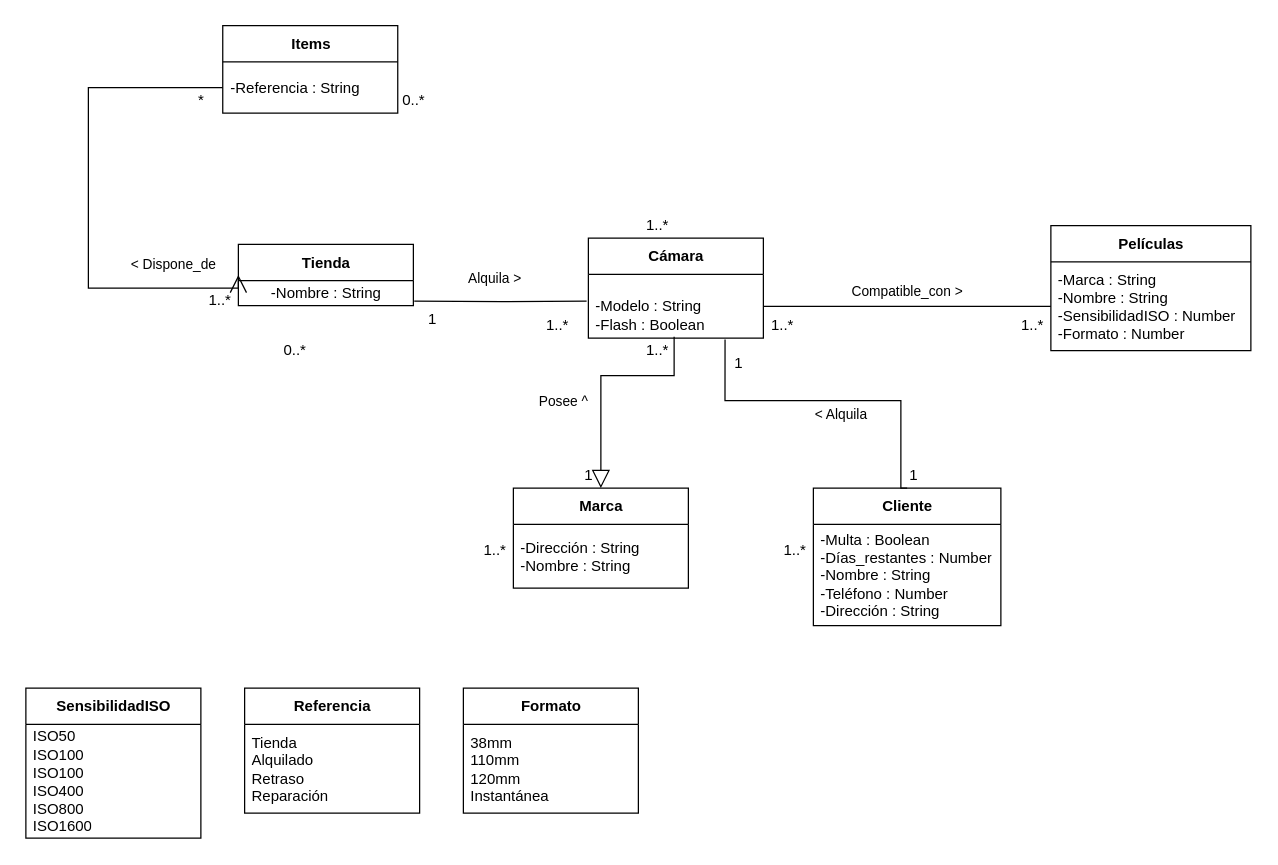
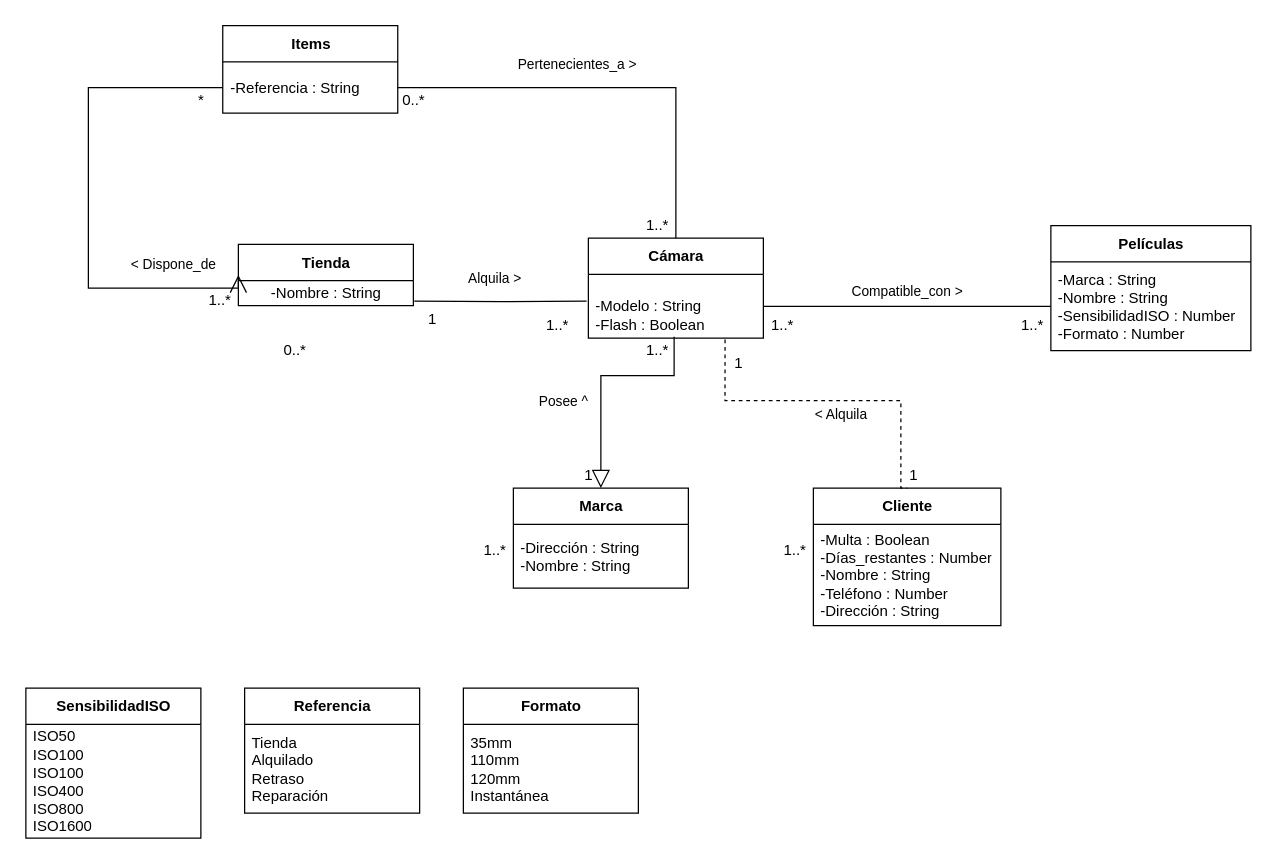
none -> (612, 88)
(826, 401) -> (826, 401)
(517, 769) -> (517, 769)
